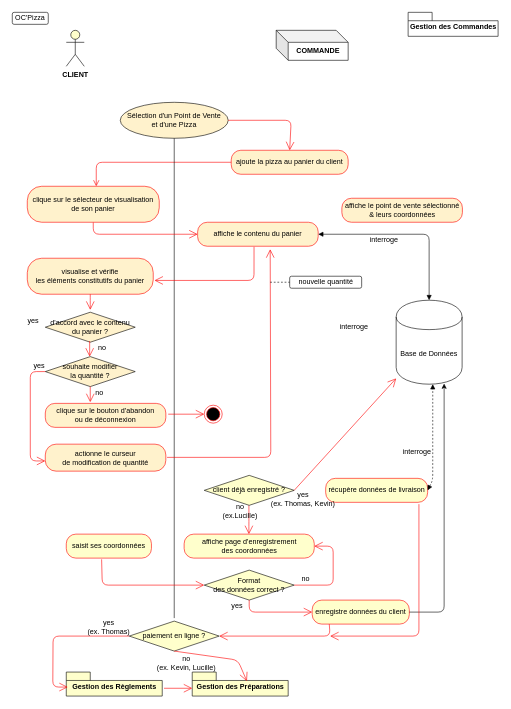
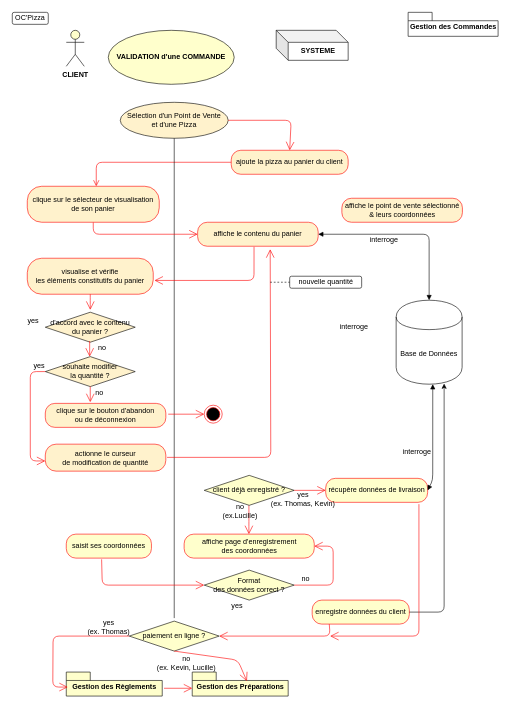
(318, 51) -> (318, 51)
none -> (171, 57)
(345, 435) -> (309, 491)
(433, 438) -> (433, 438)
(275, 612) -> none
